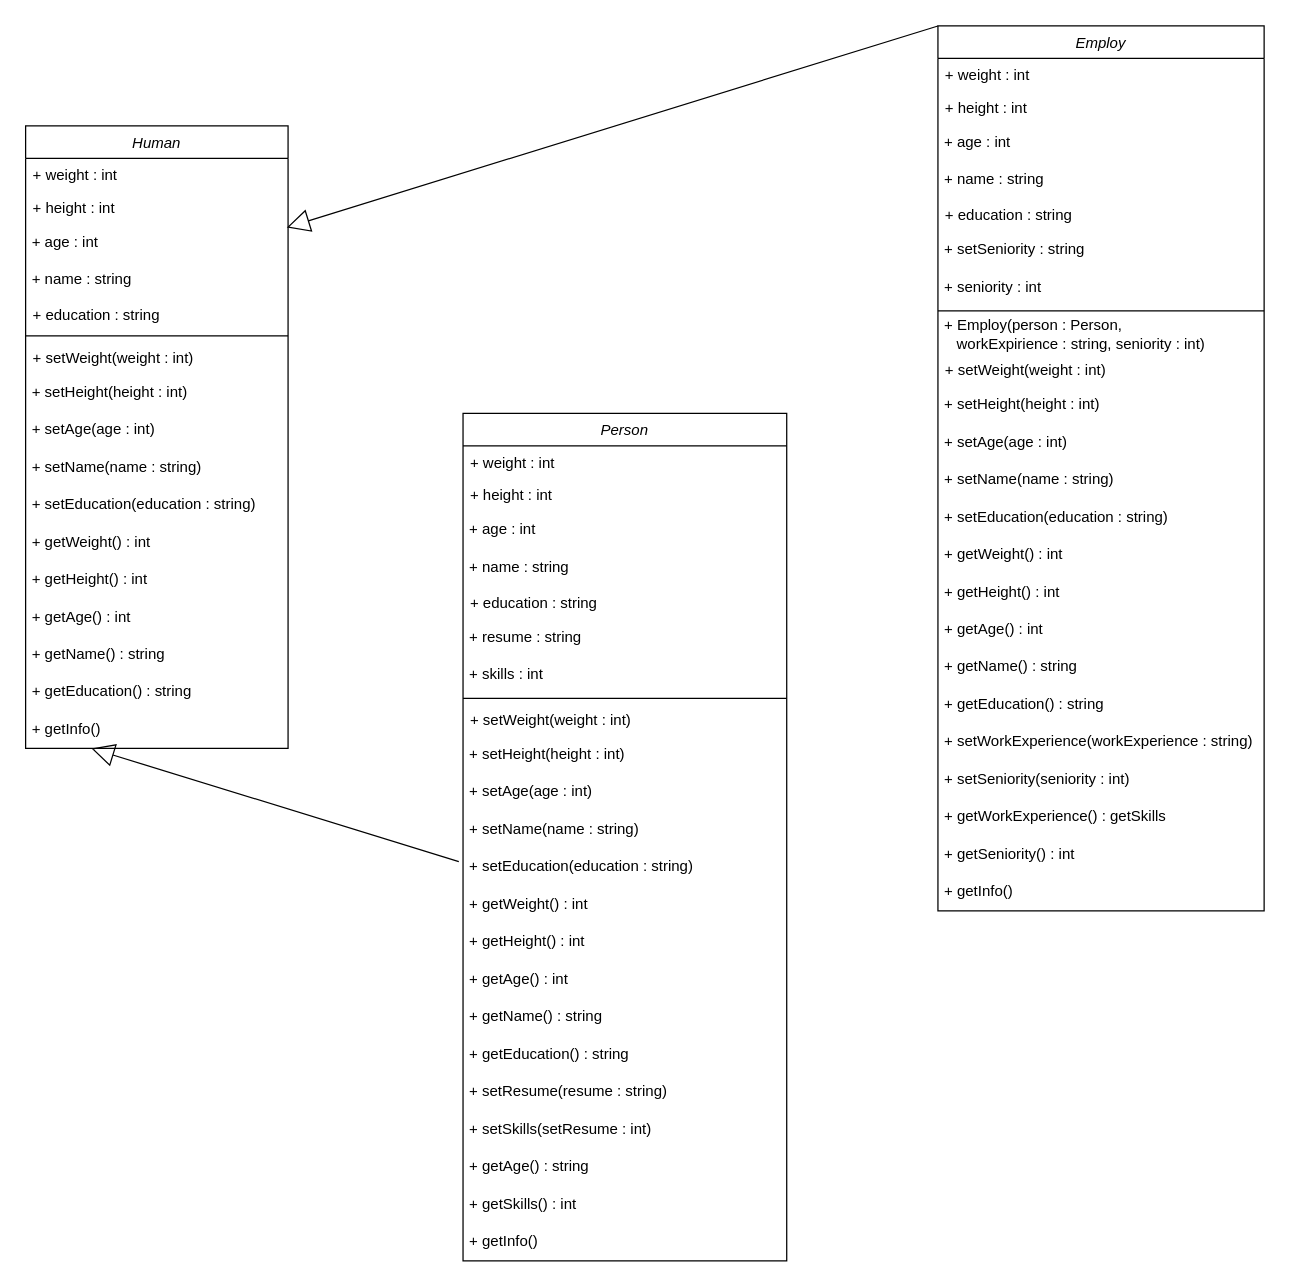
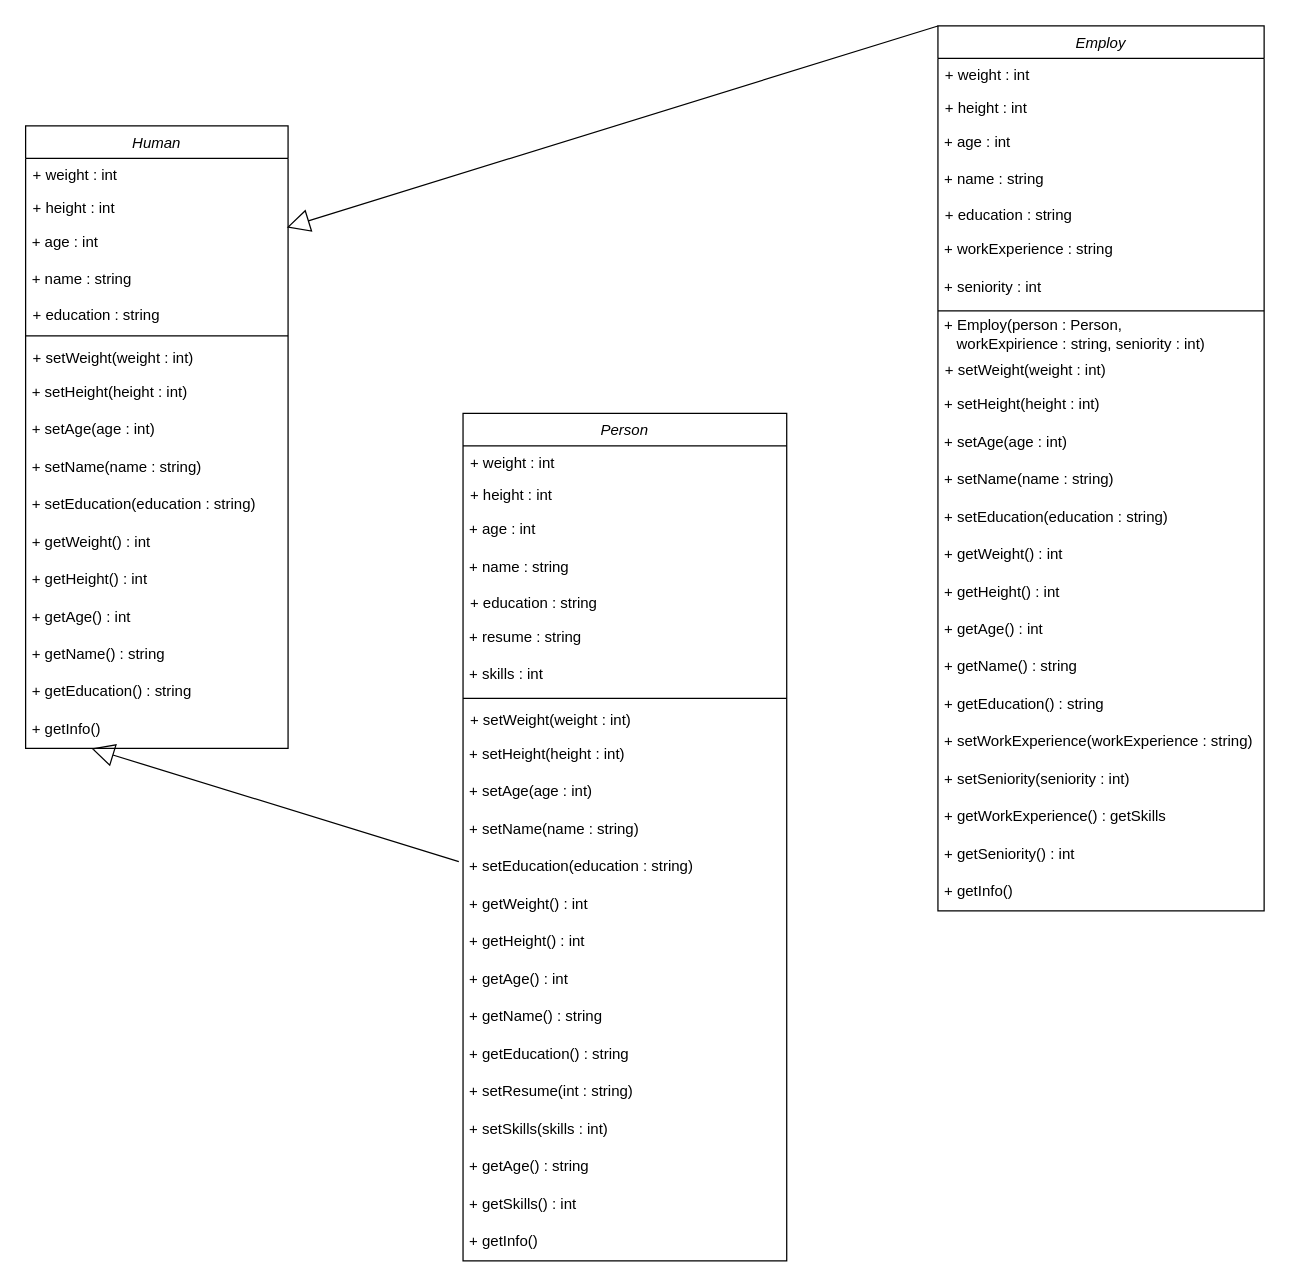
(1024, 249) -> (1034, 249)
(573, 1092) -> (559, 1092)
(568, 1129) -> (549, 1129)
